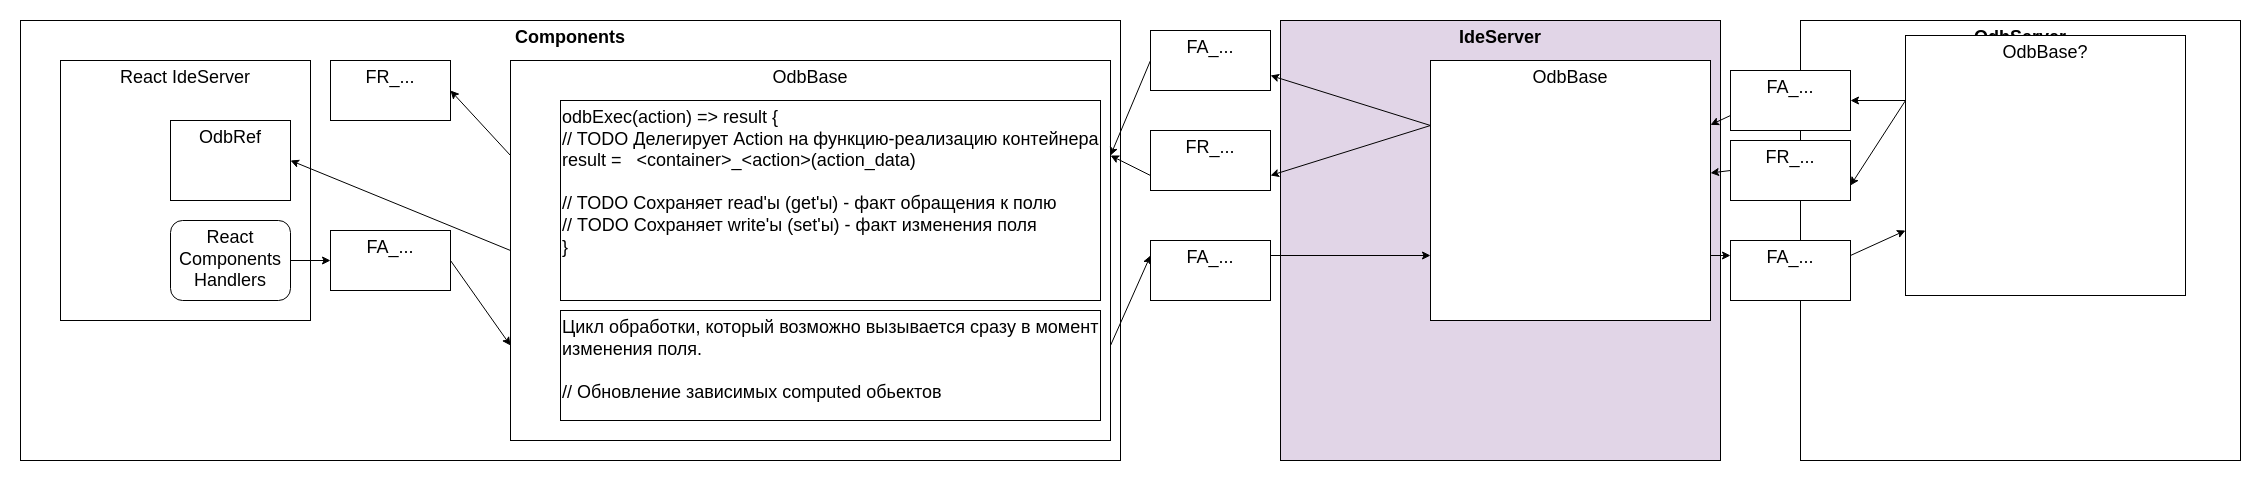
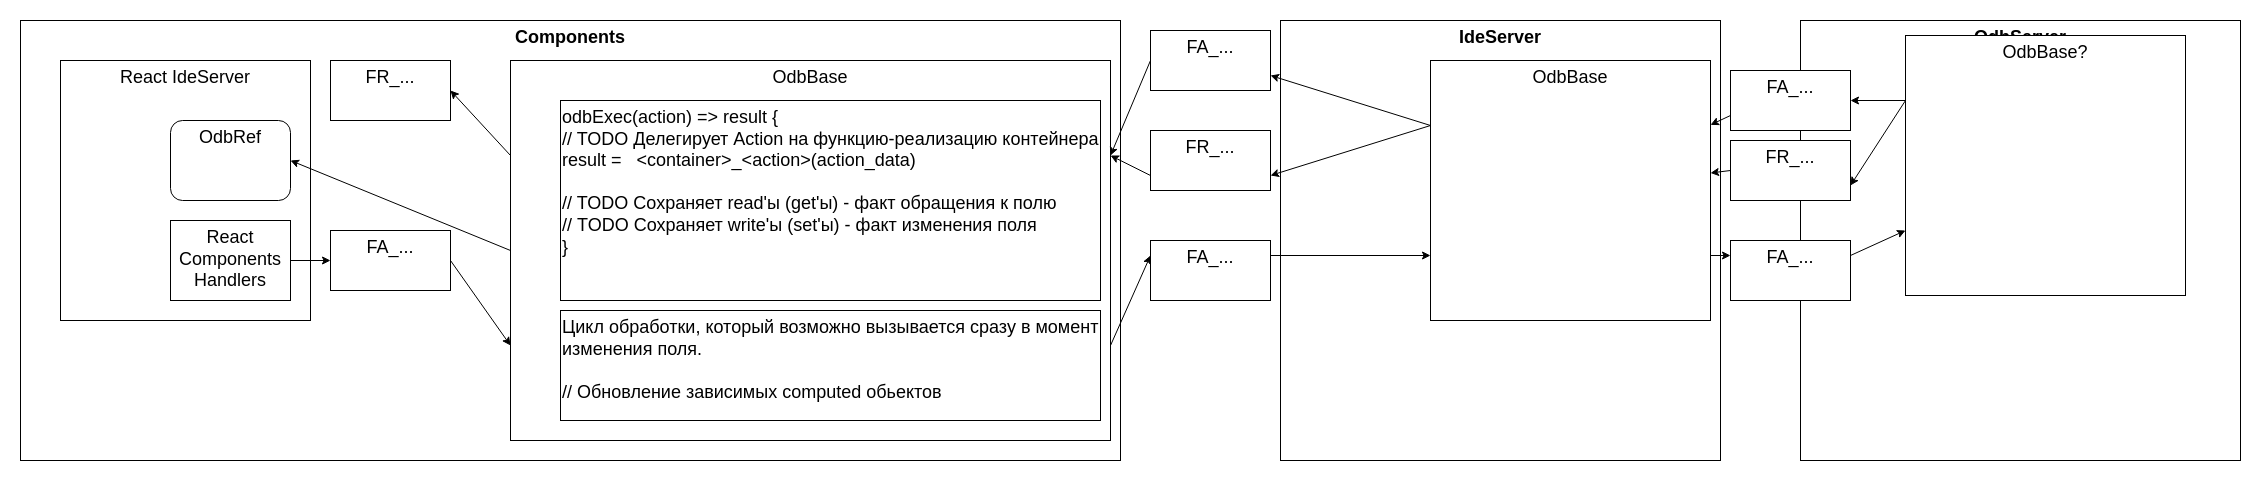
(1501, 38) -> (1501, 38)
(231, 161) -> (231, 161)
(231, 261) -> (231, 261)
